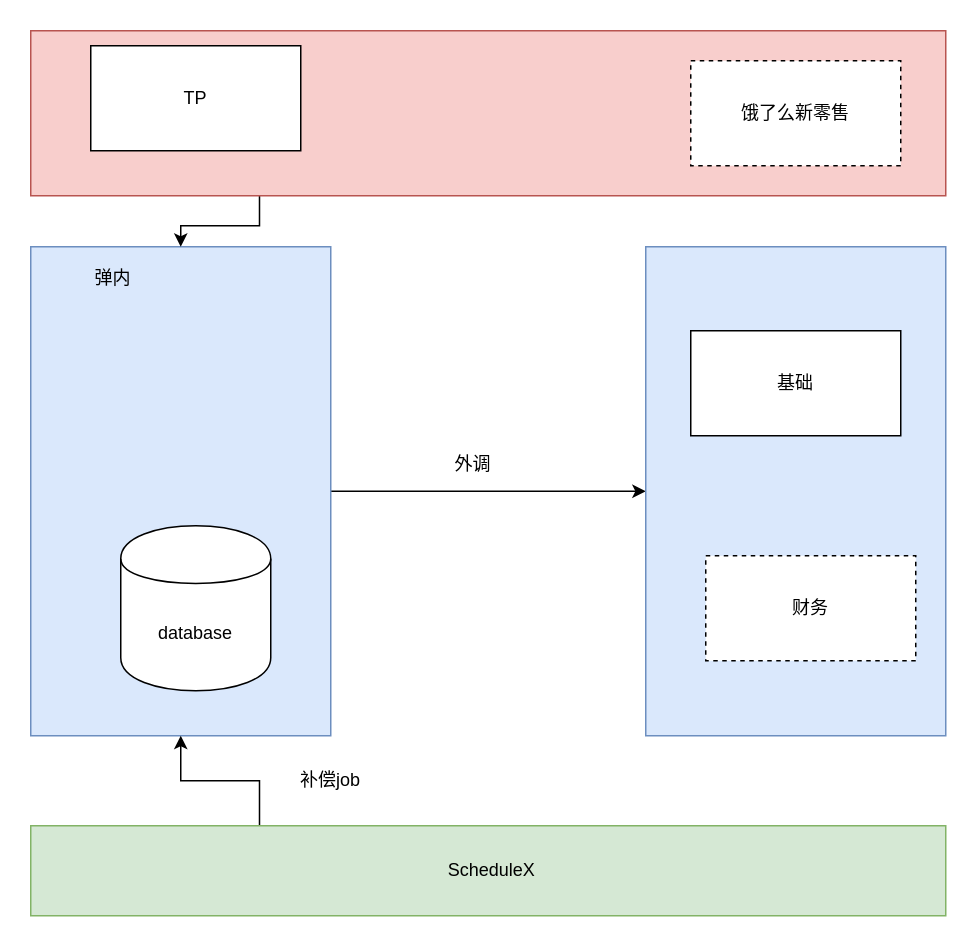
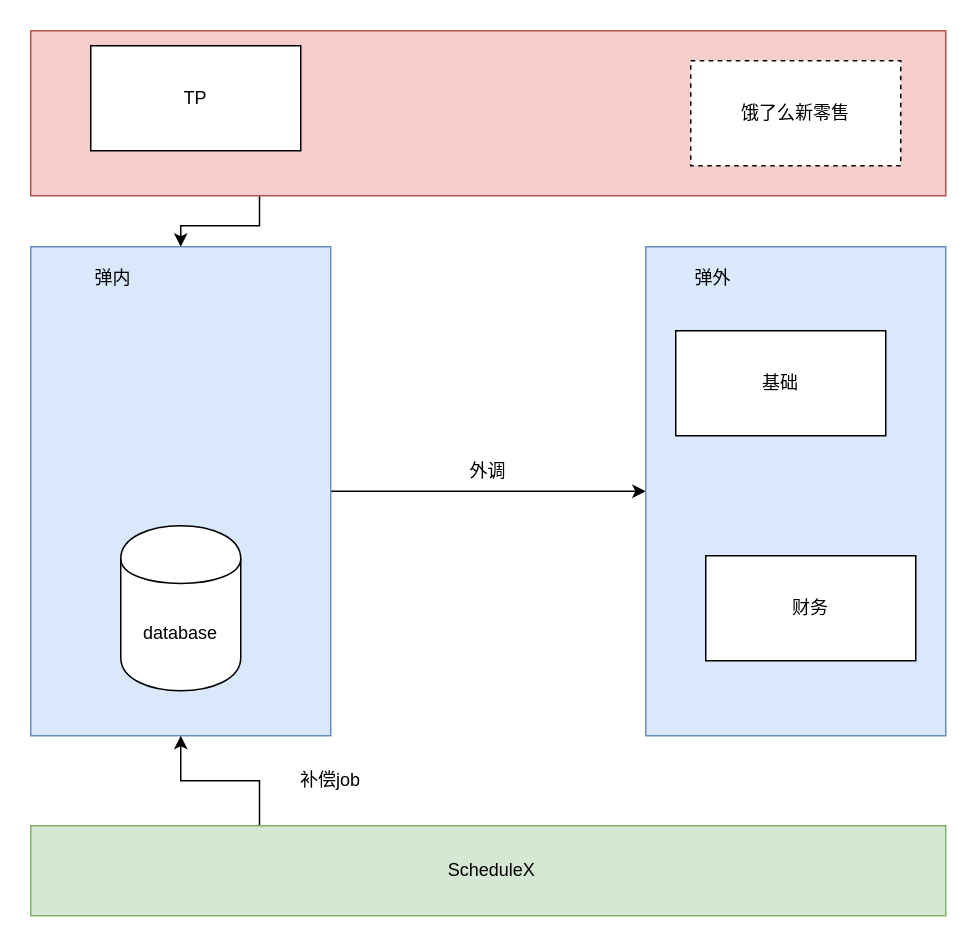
none -> (713, 278)
(796, 383) -> (781, 383)
(473, 464) -> (488, 472)
(196, 608) -> (181, 608)
(811, 608) -> (811, 608)
